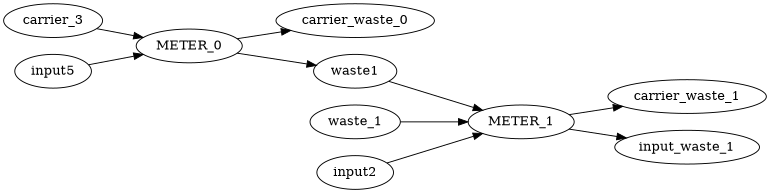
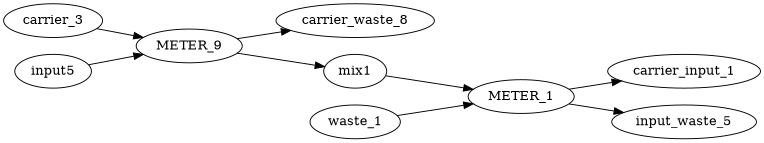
(355, 21) -> (355, 21)
(189, 46) -> (189, 46)
(355, 71) -> (355, 71)
(687, 97) -> (684, 71)
(687, 147) -> (684, 122)
(355, 172) -> none
